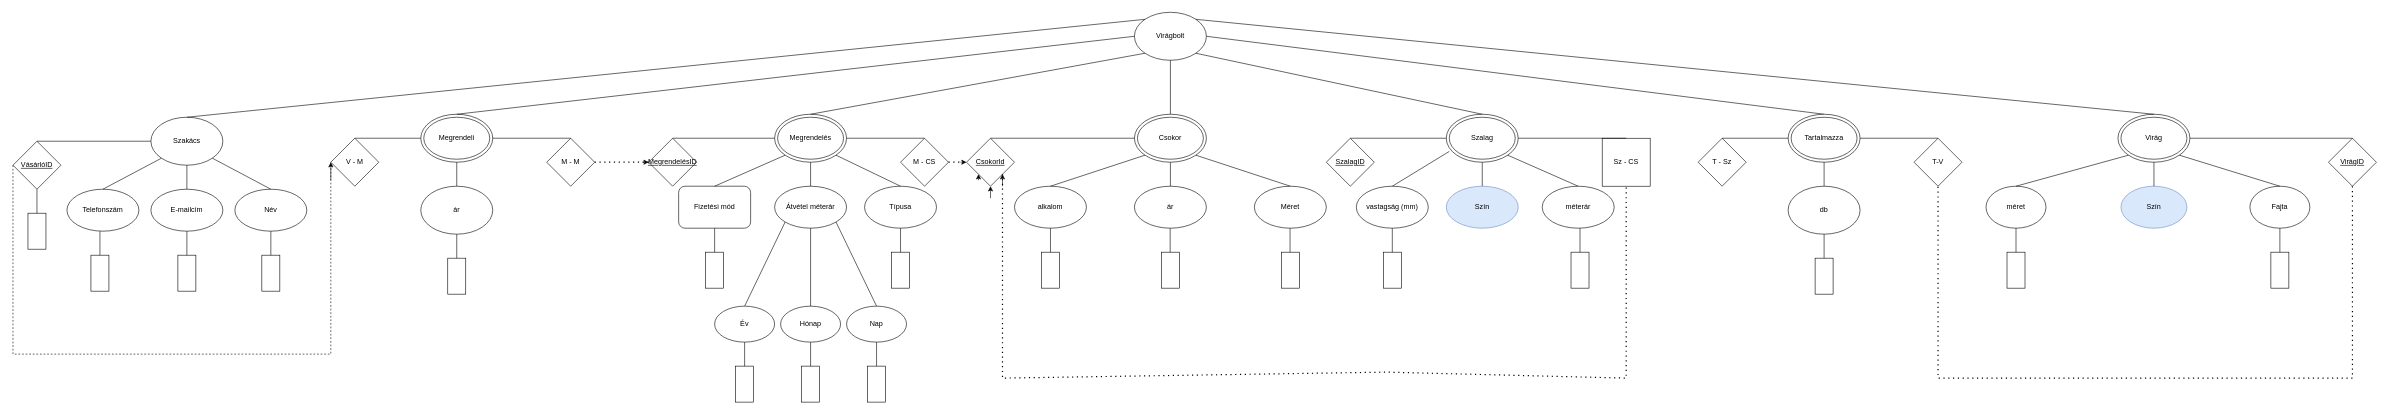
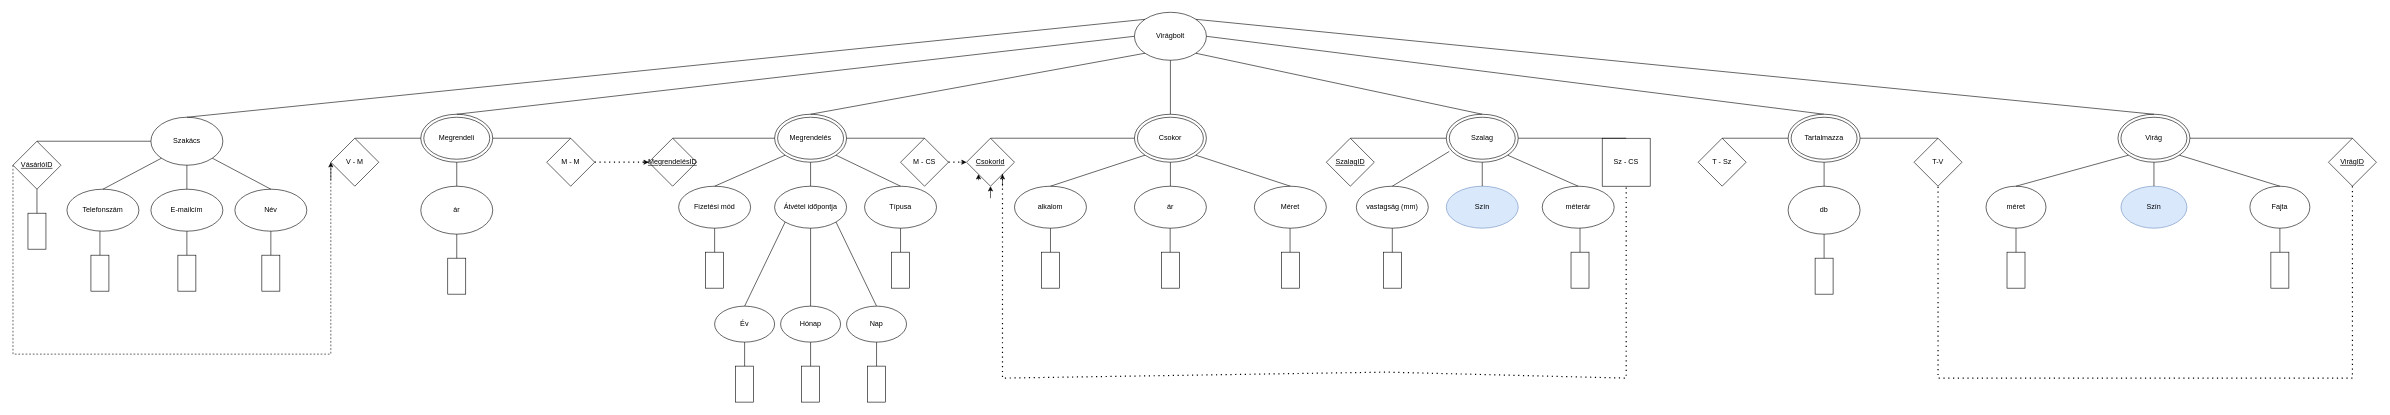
(714, 207) -> (714, 207)
(810, 207) -> (810, 207)
